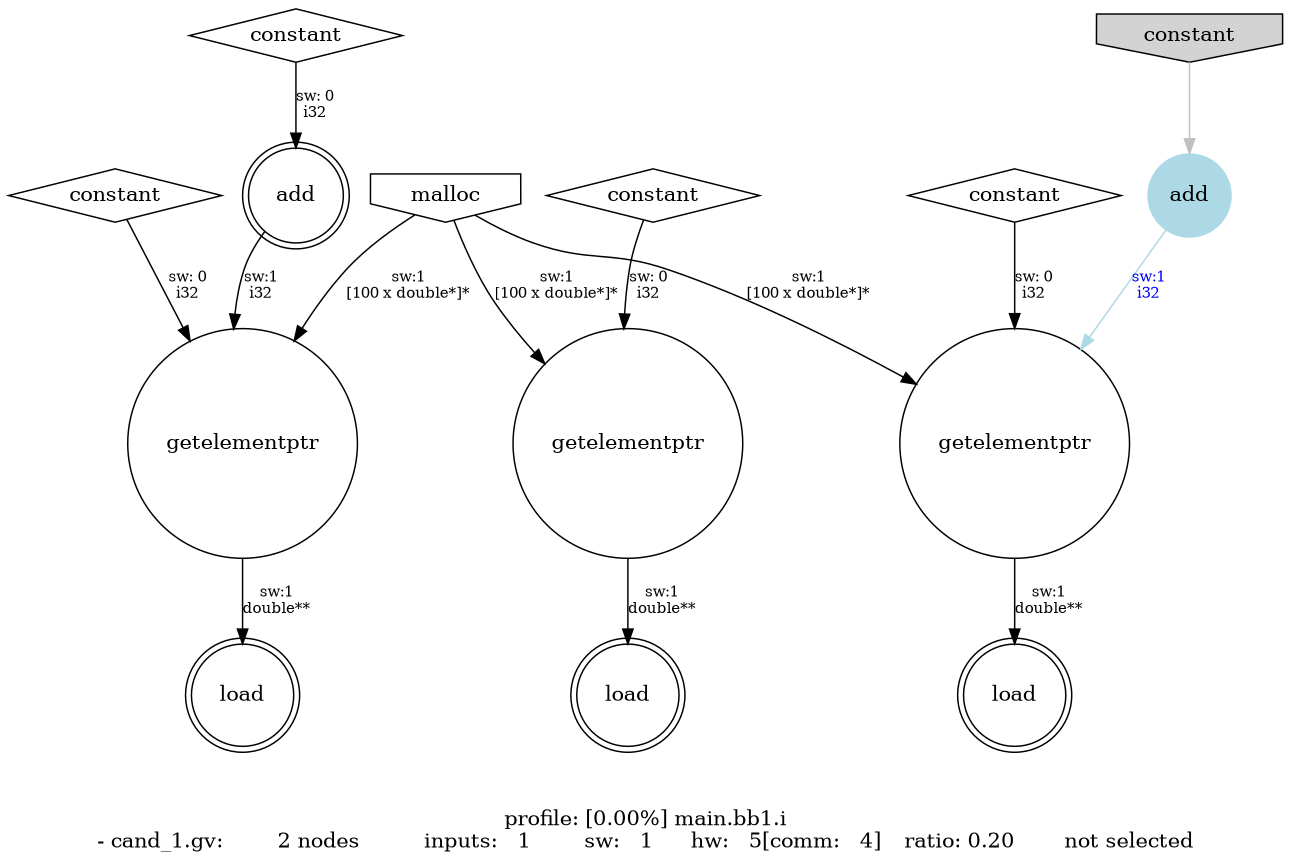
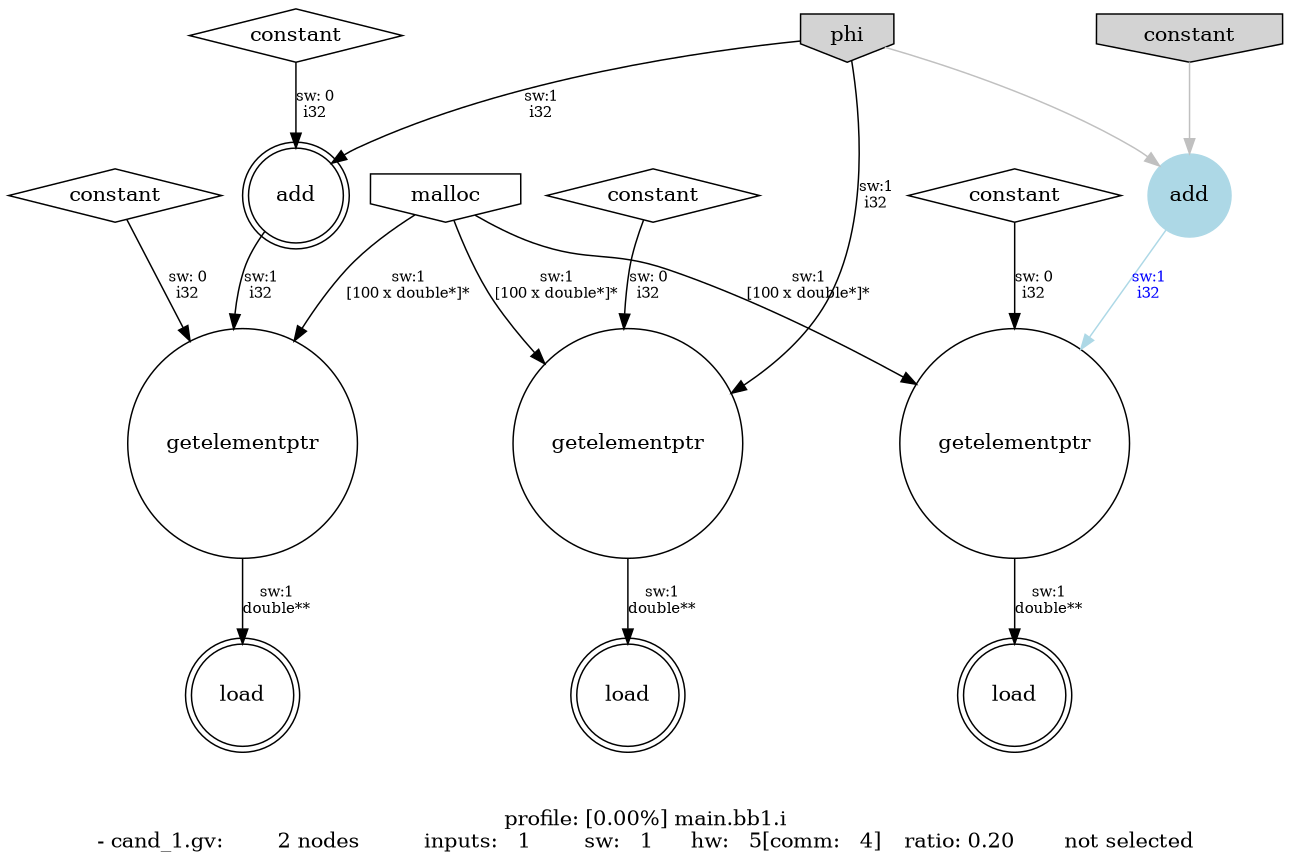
none -> (847, 36)
